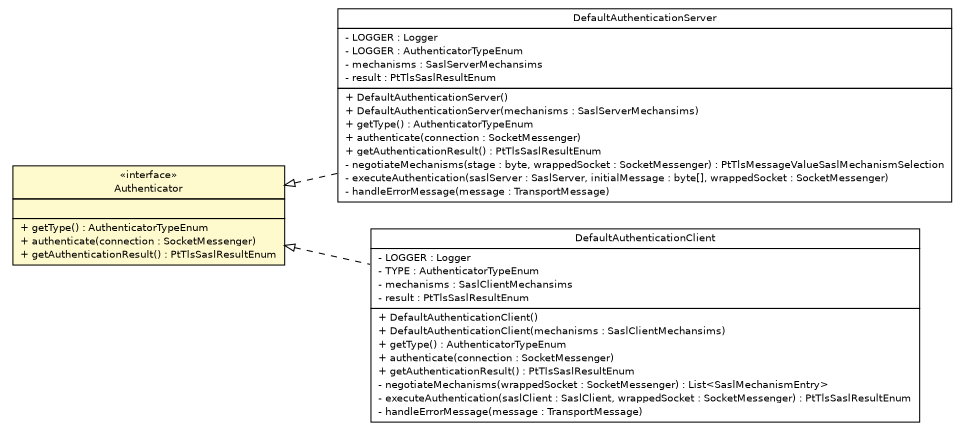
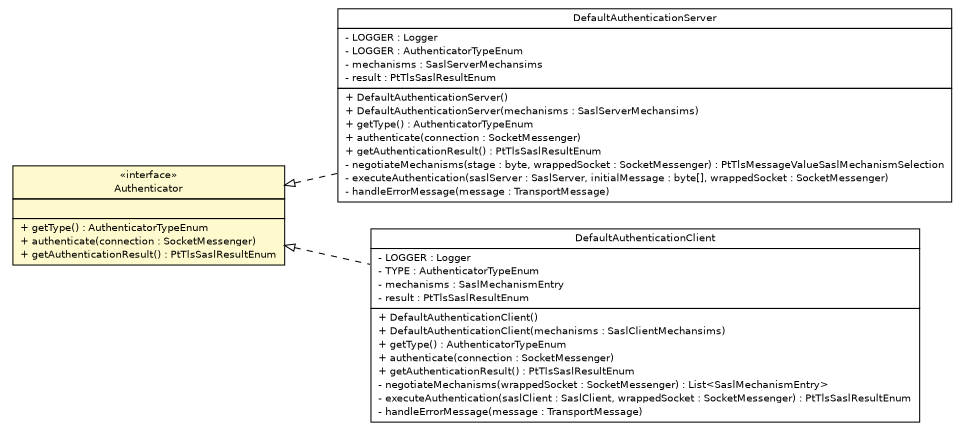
(476, 285) -> (472, 285)
